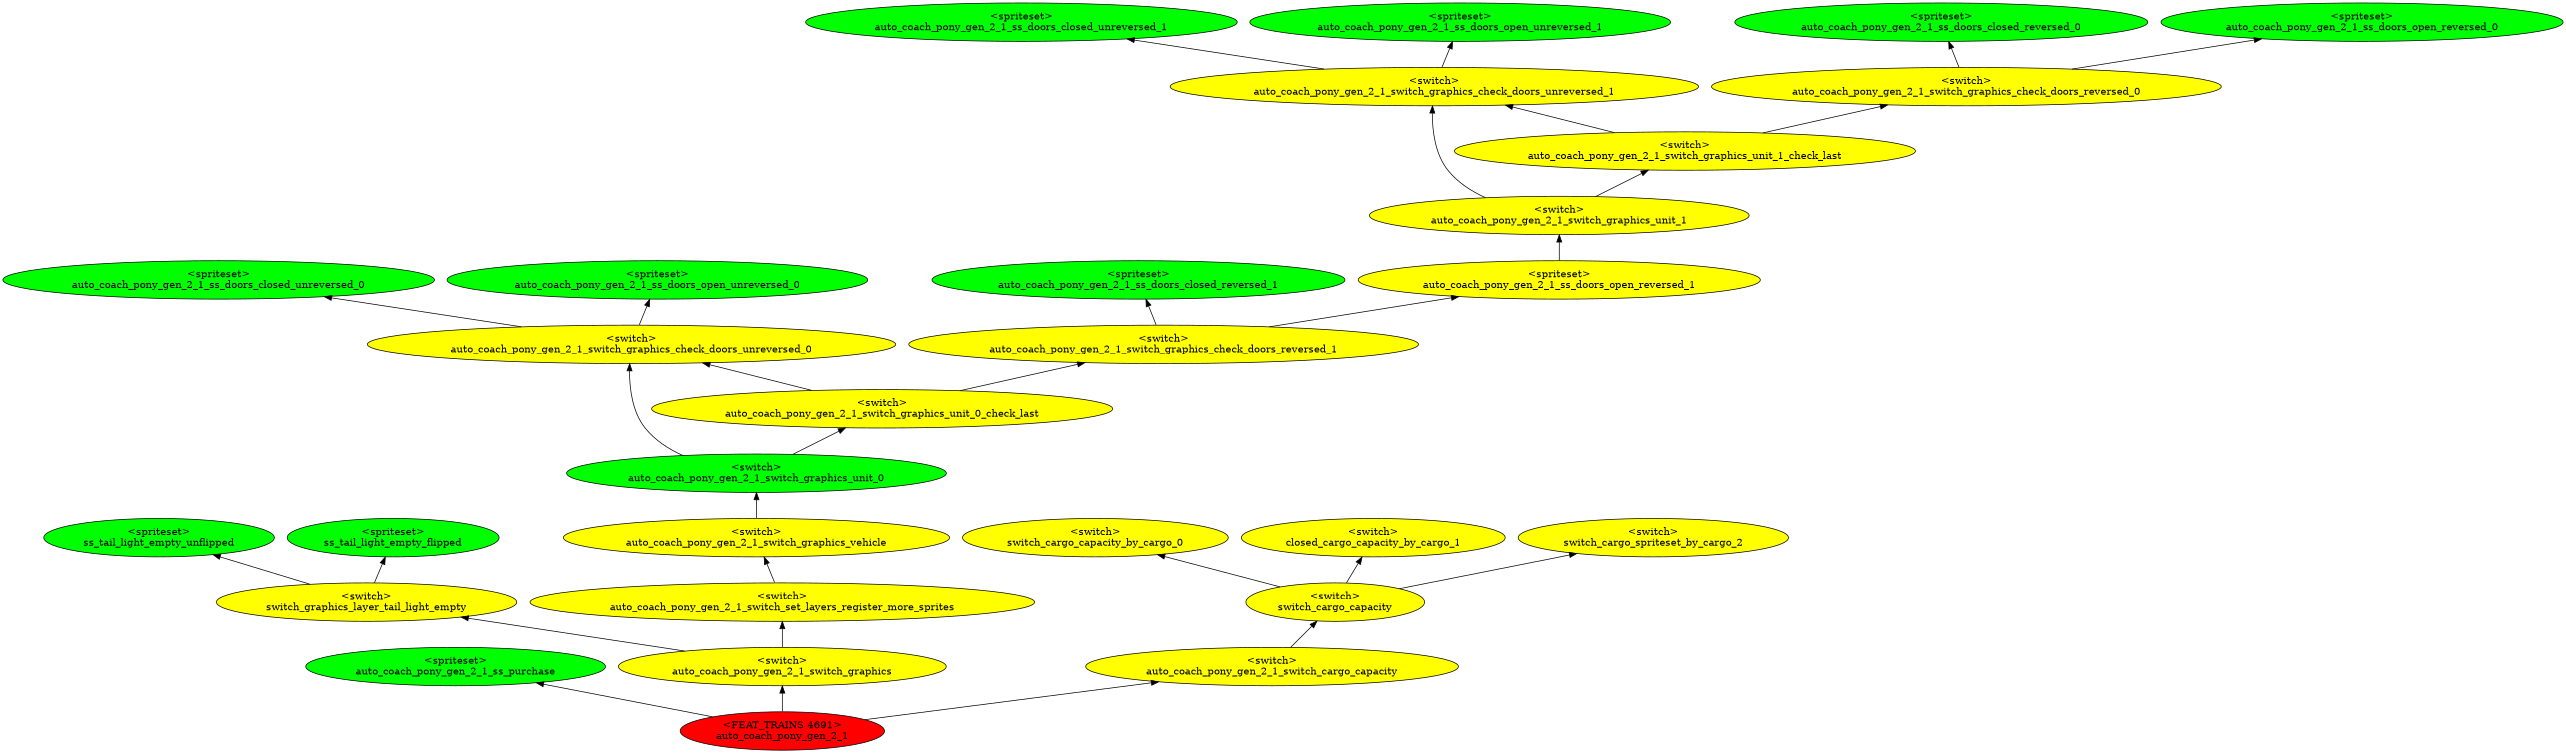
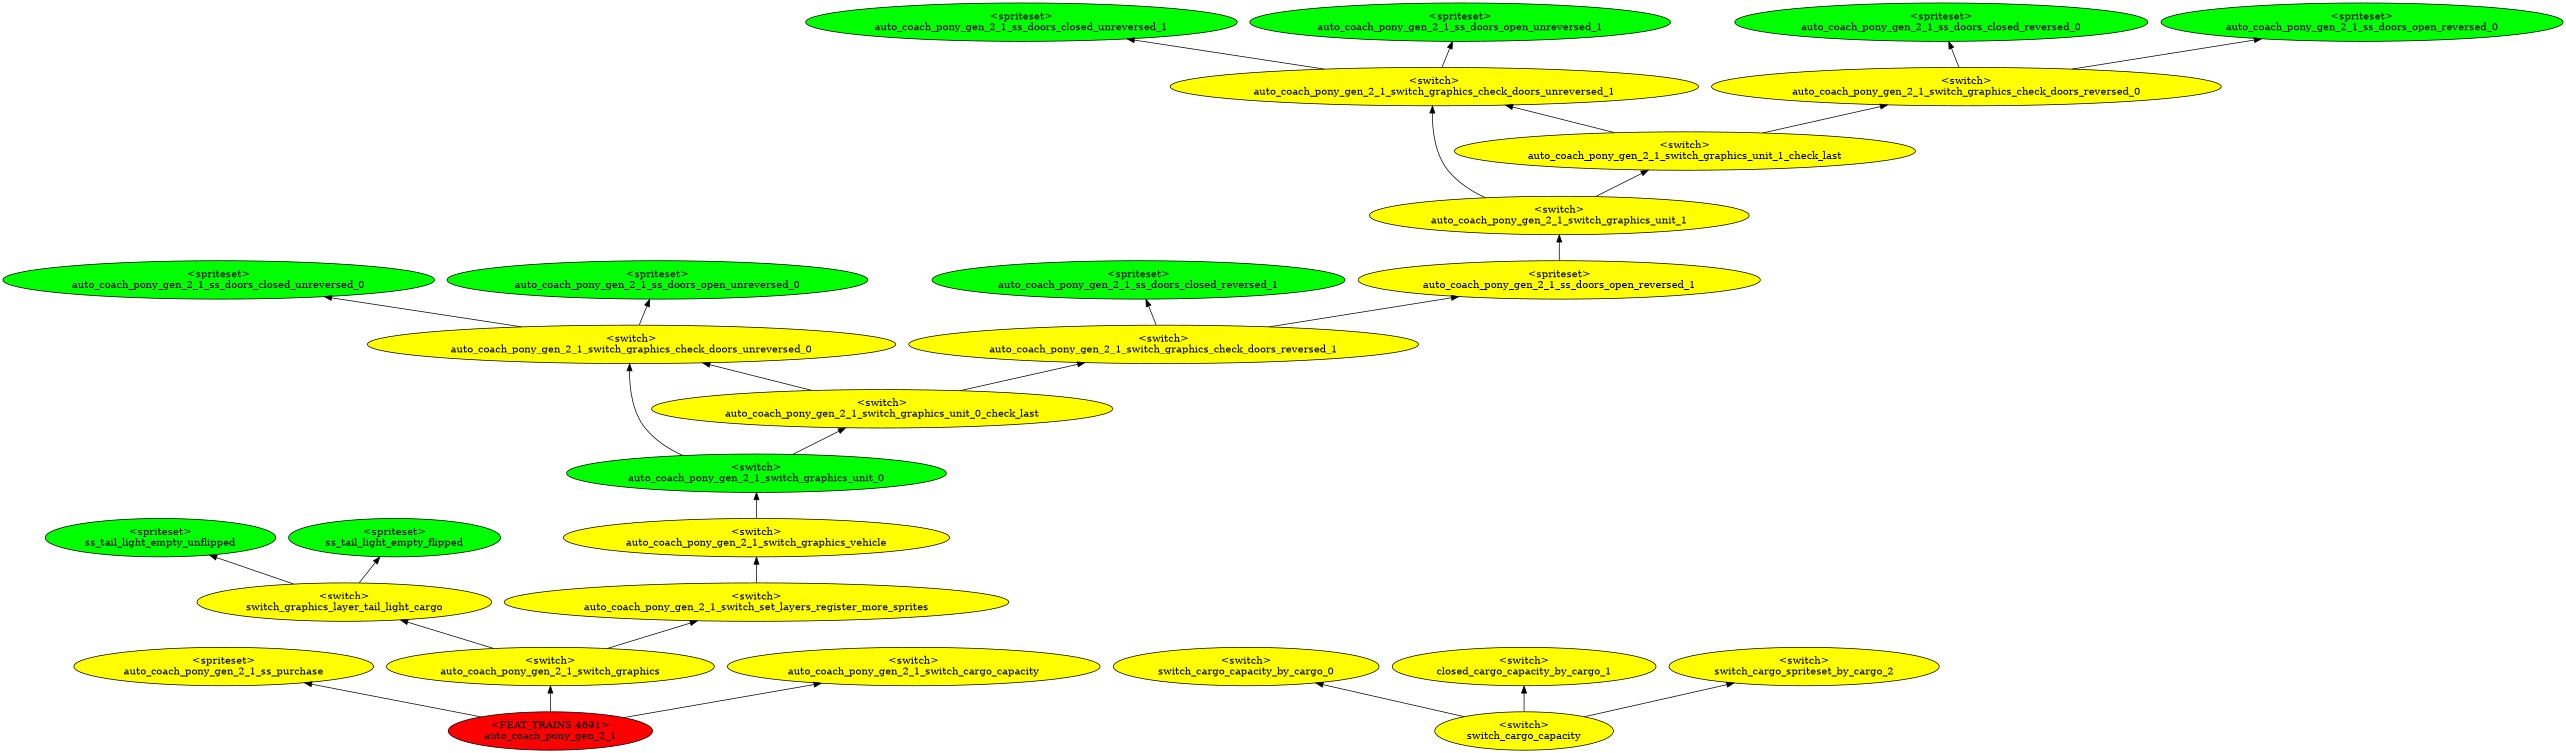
(367, 602) -> (344, 602)
(1301, 637) -> none
(456, 667) -> (224, 667)
